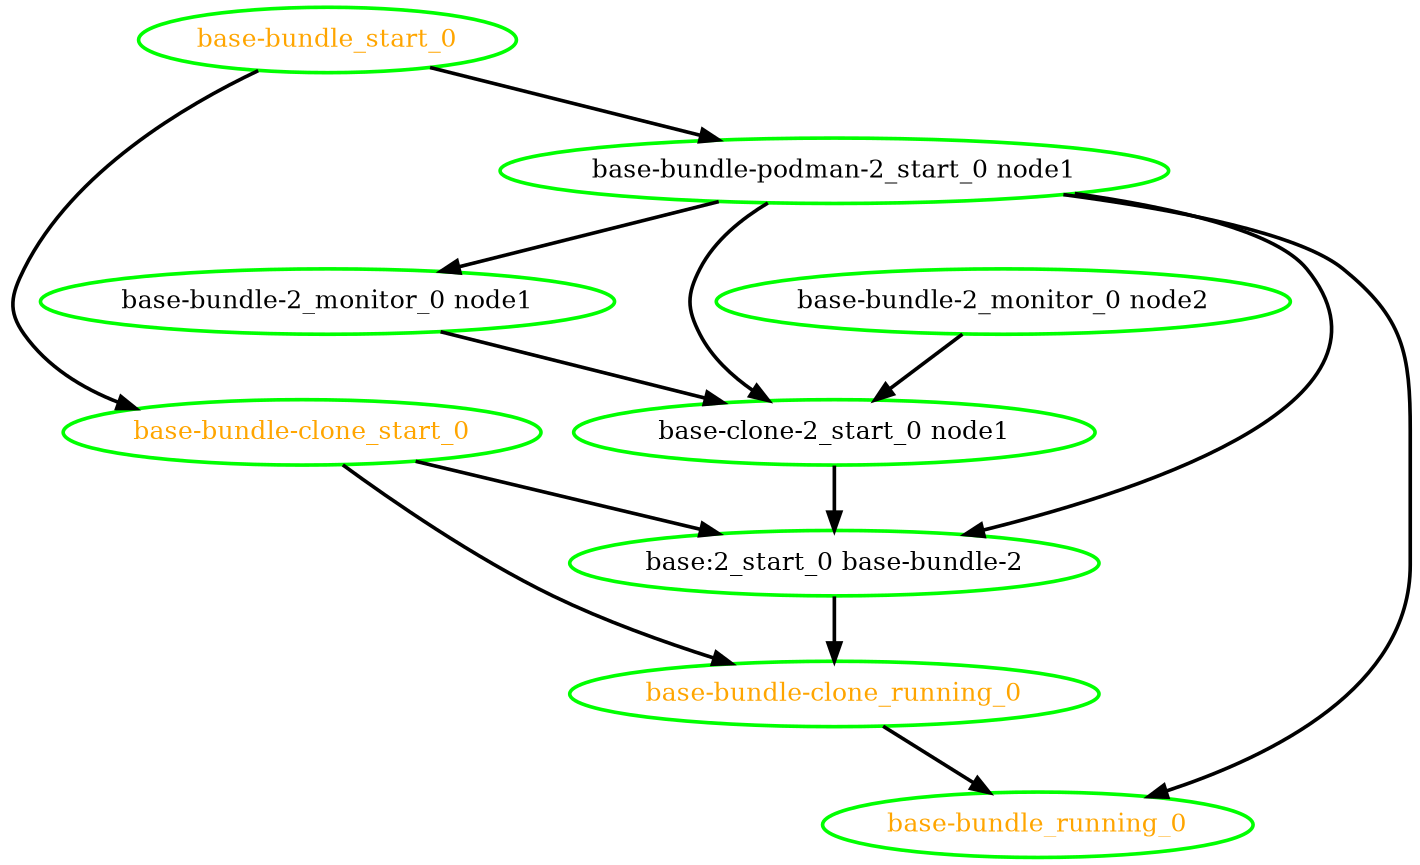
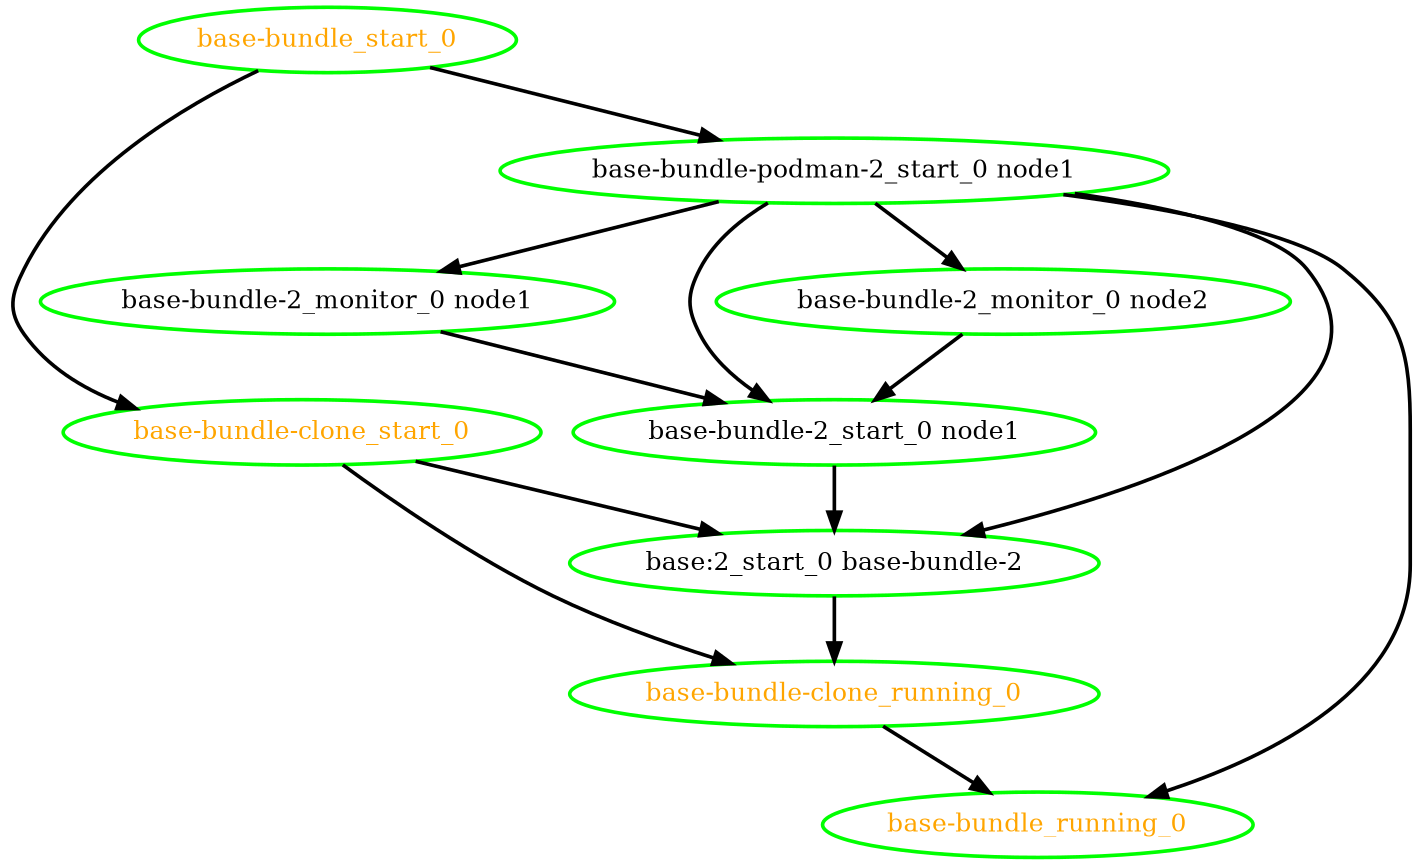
none -> (911, 230)
(834, 432) -> (834, 432)
